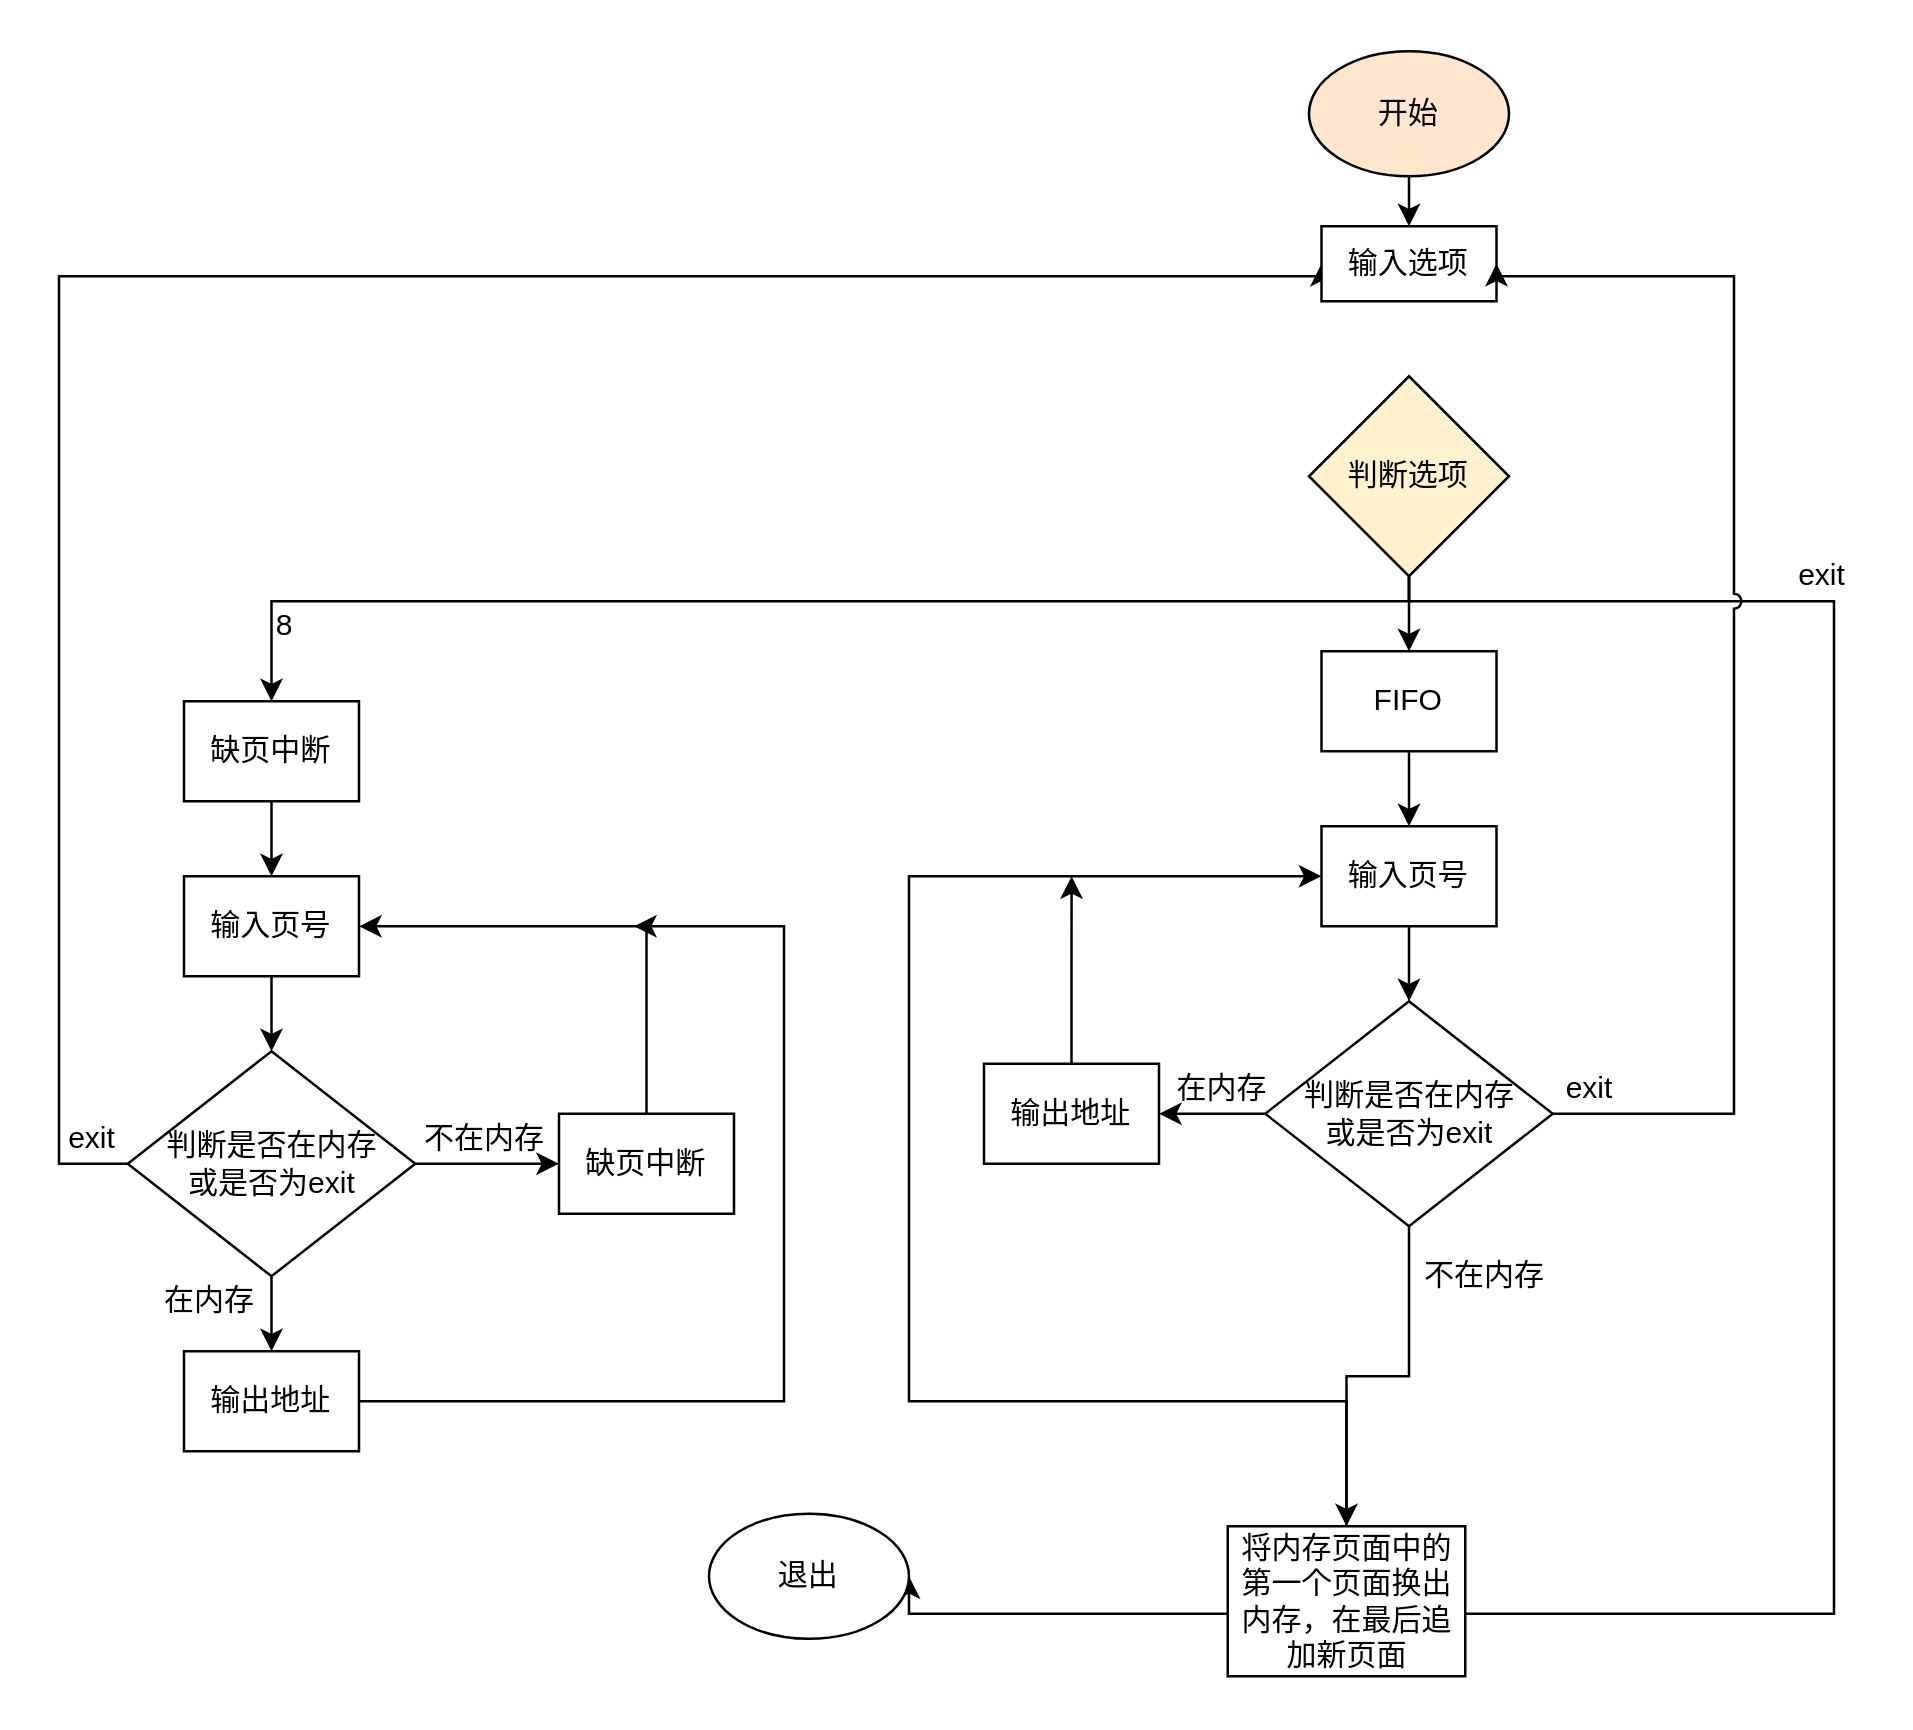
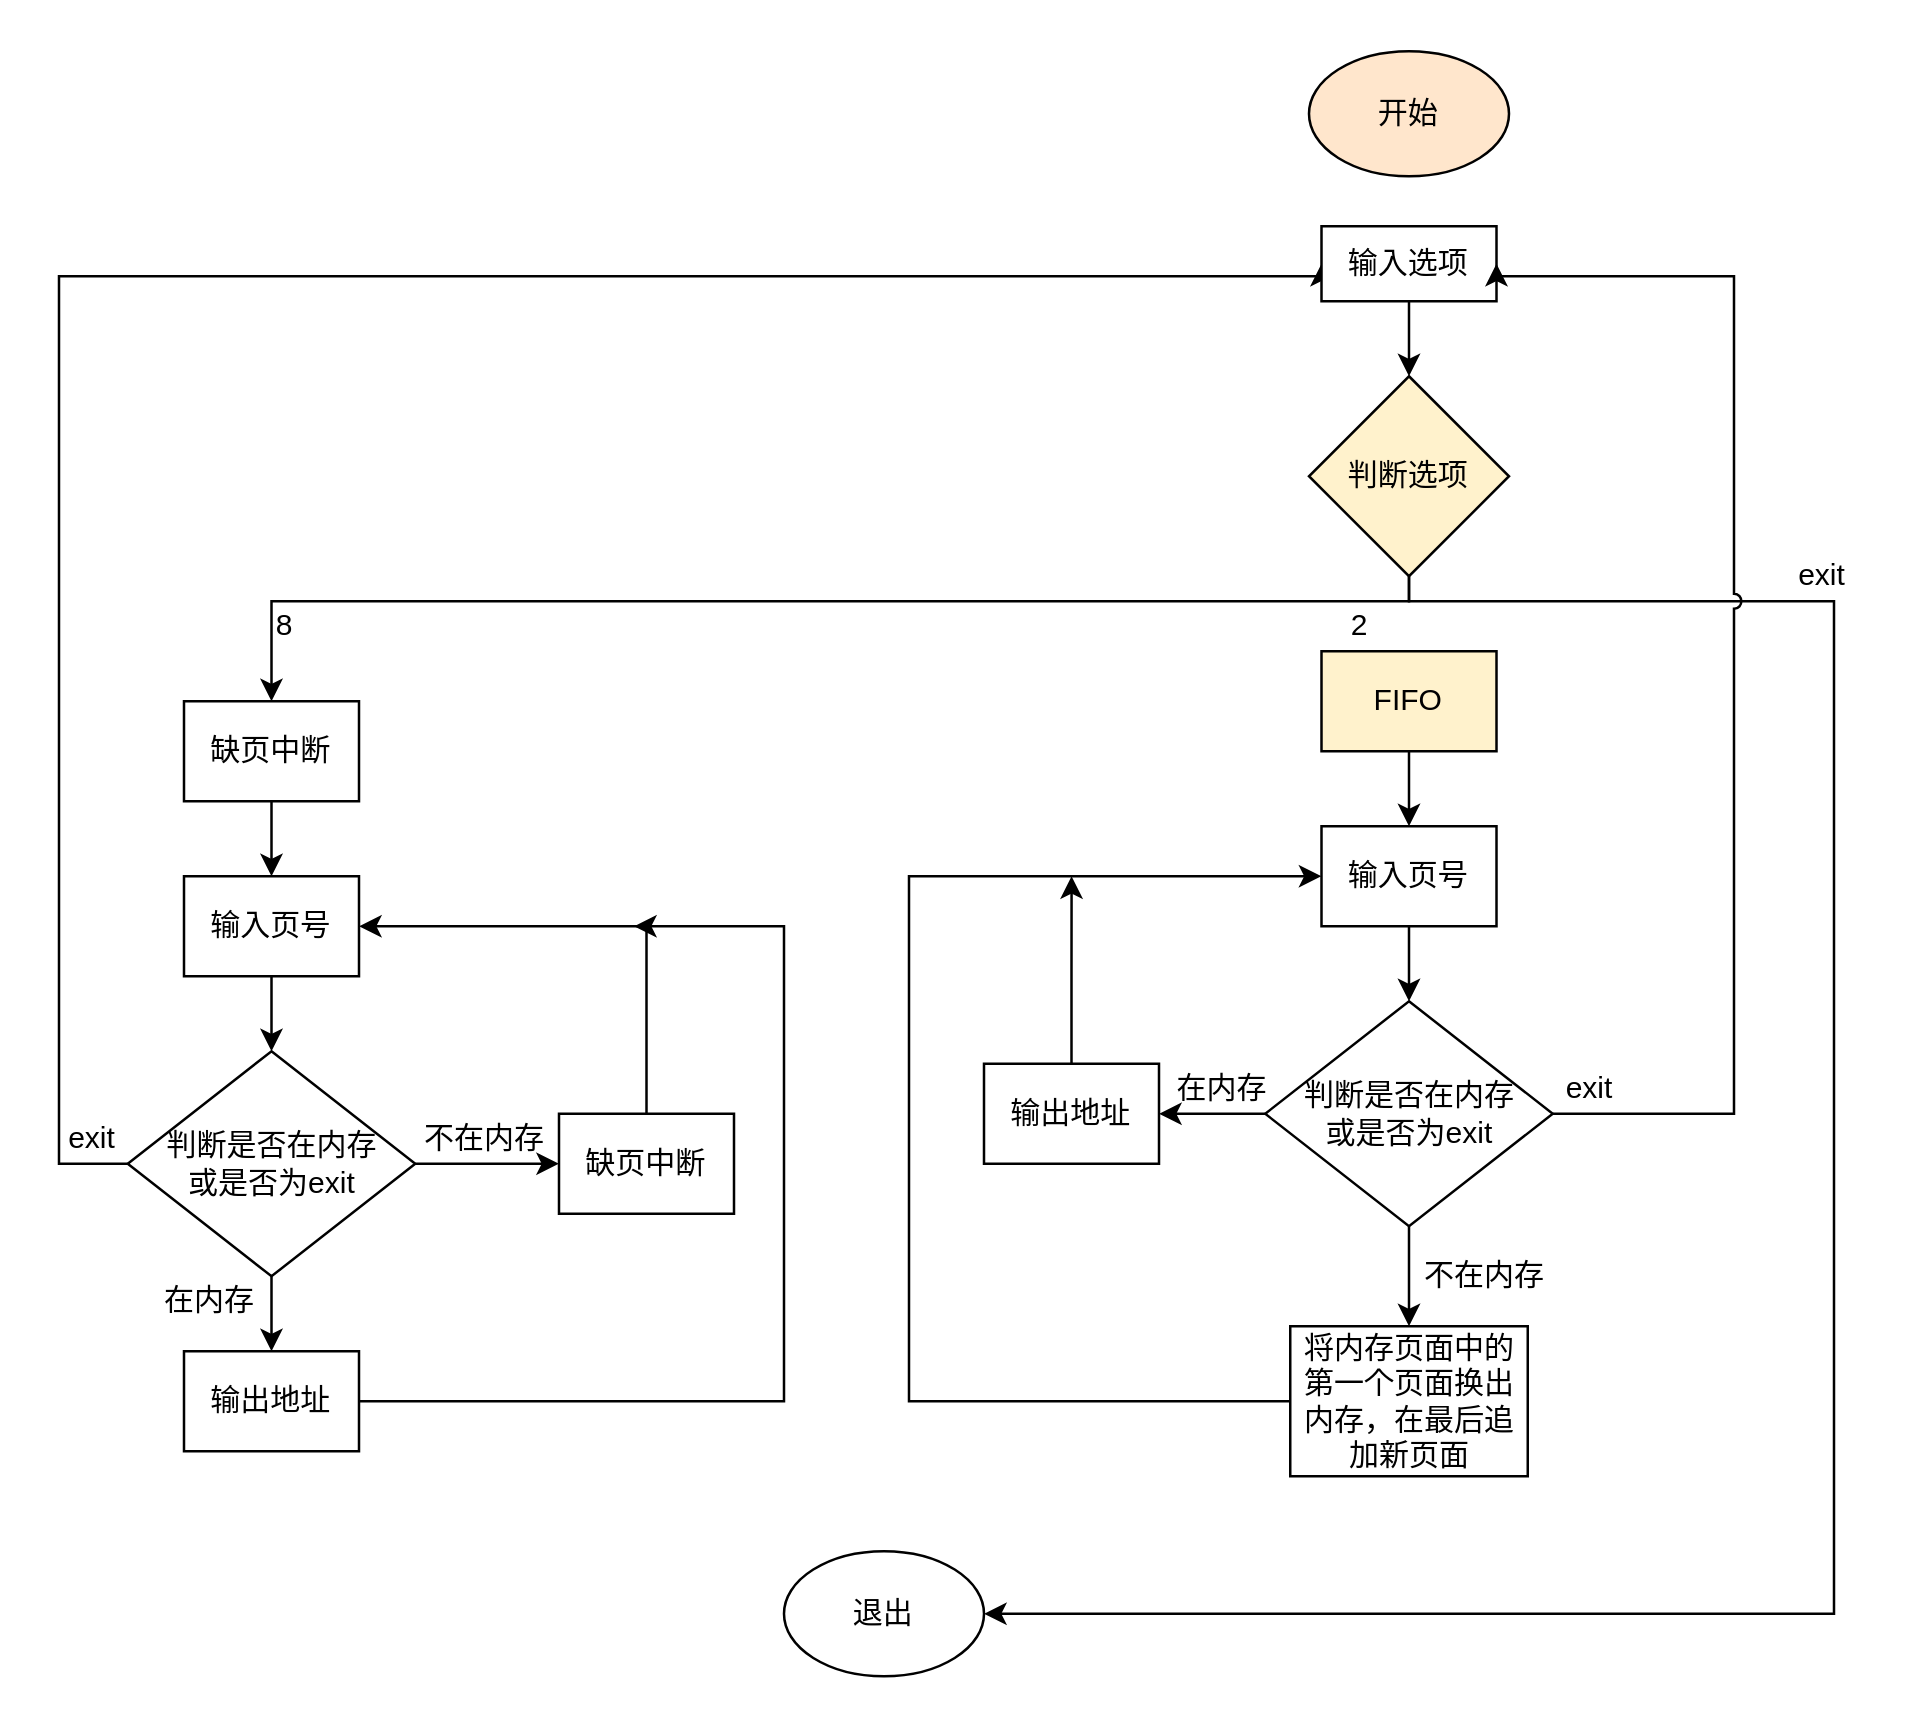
(1409, 193) -> none
none -> (1409, 330)
(1409, 620) -> none
none -> (1359, 626)
(1409, 701) -> (1409, 701)
(809, 1576) -> (884, 1614)
(1346, 1601) -> (1409, 1401)
